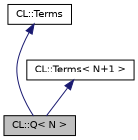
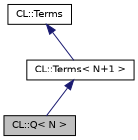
(17, 75) -> (63, 46)
